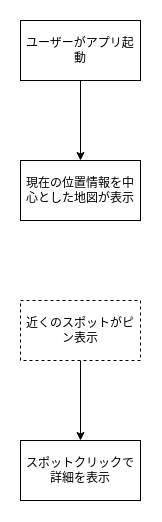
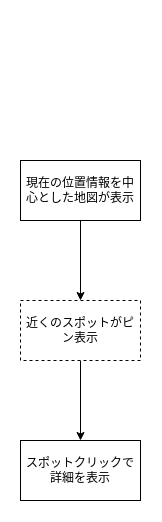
(81, 51) -> none
(81, 117) -> none
none -> (81, 257)
